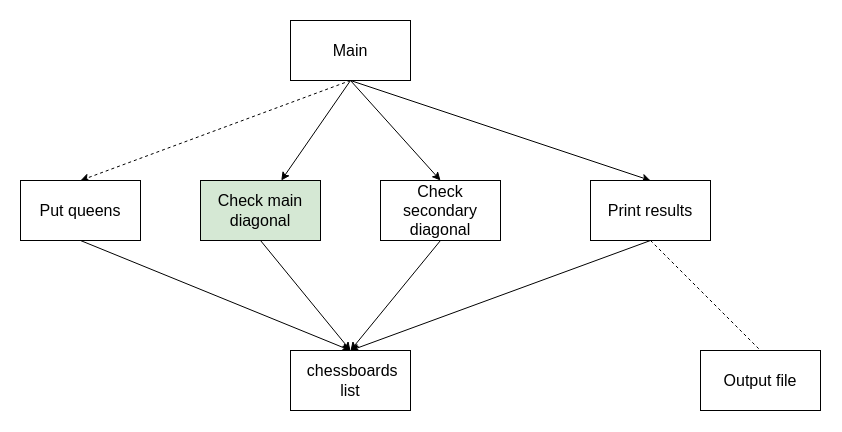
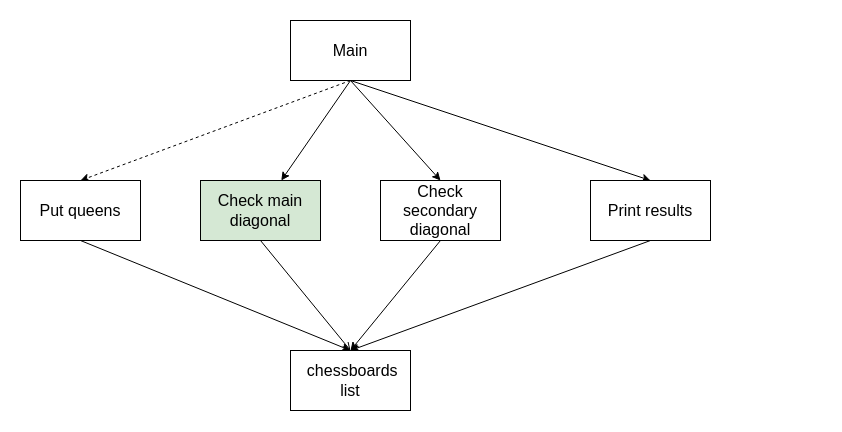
(706, 296) -> none
(345, 344) -> (346, 345)
(761, 381) -> none
